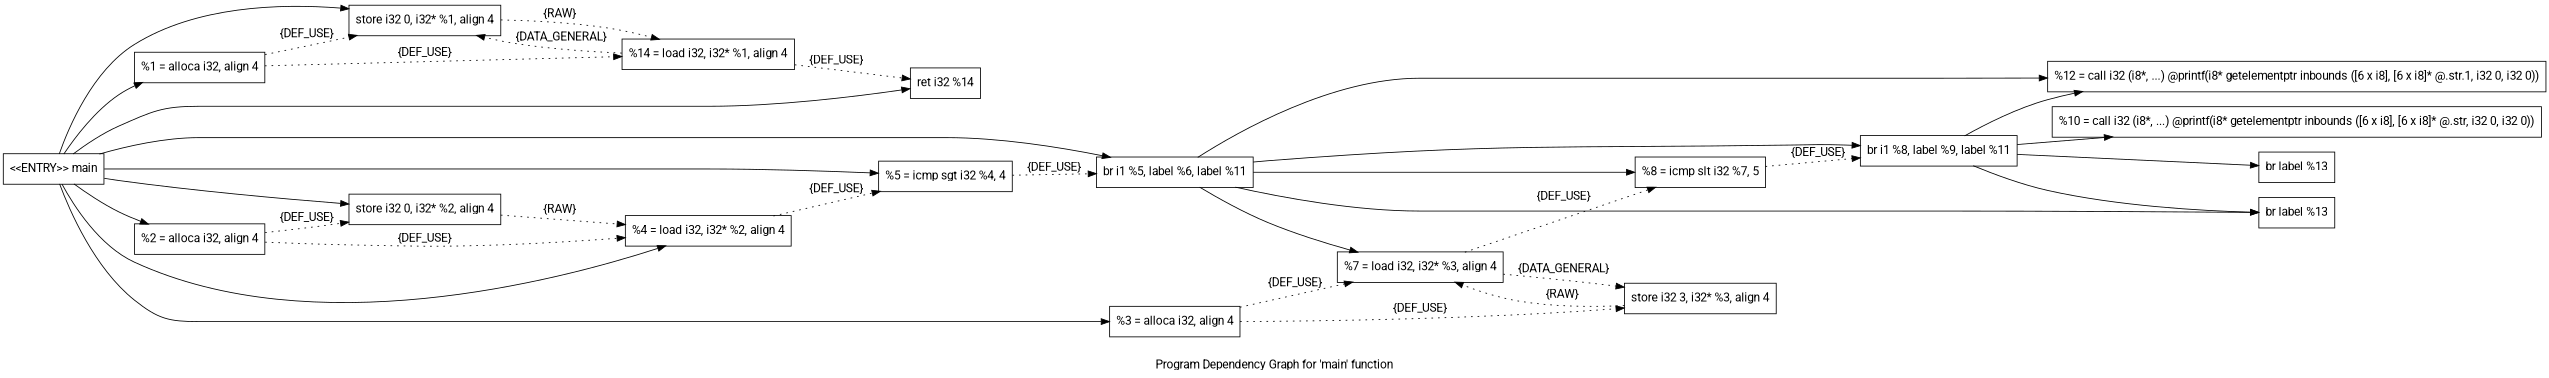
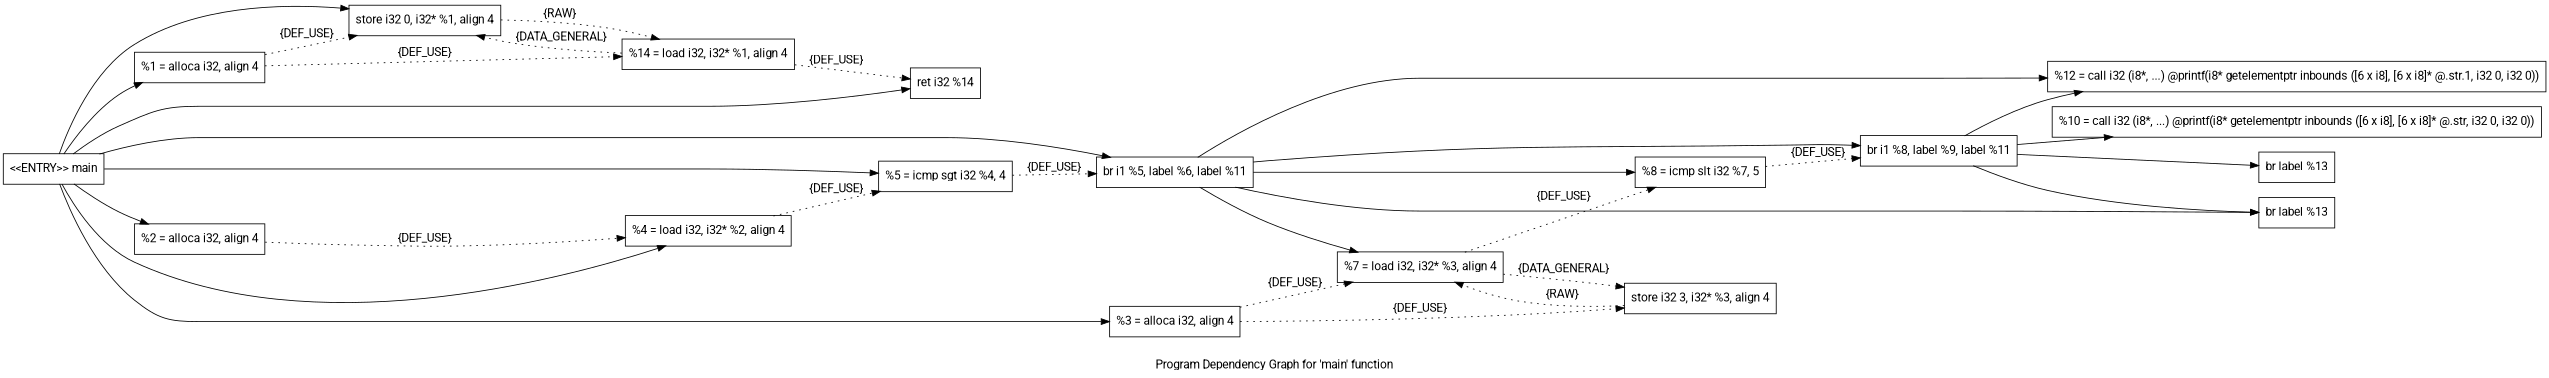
(425, 209) -> none
